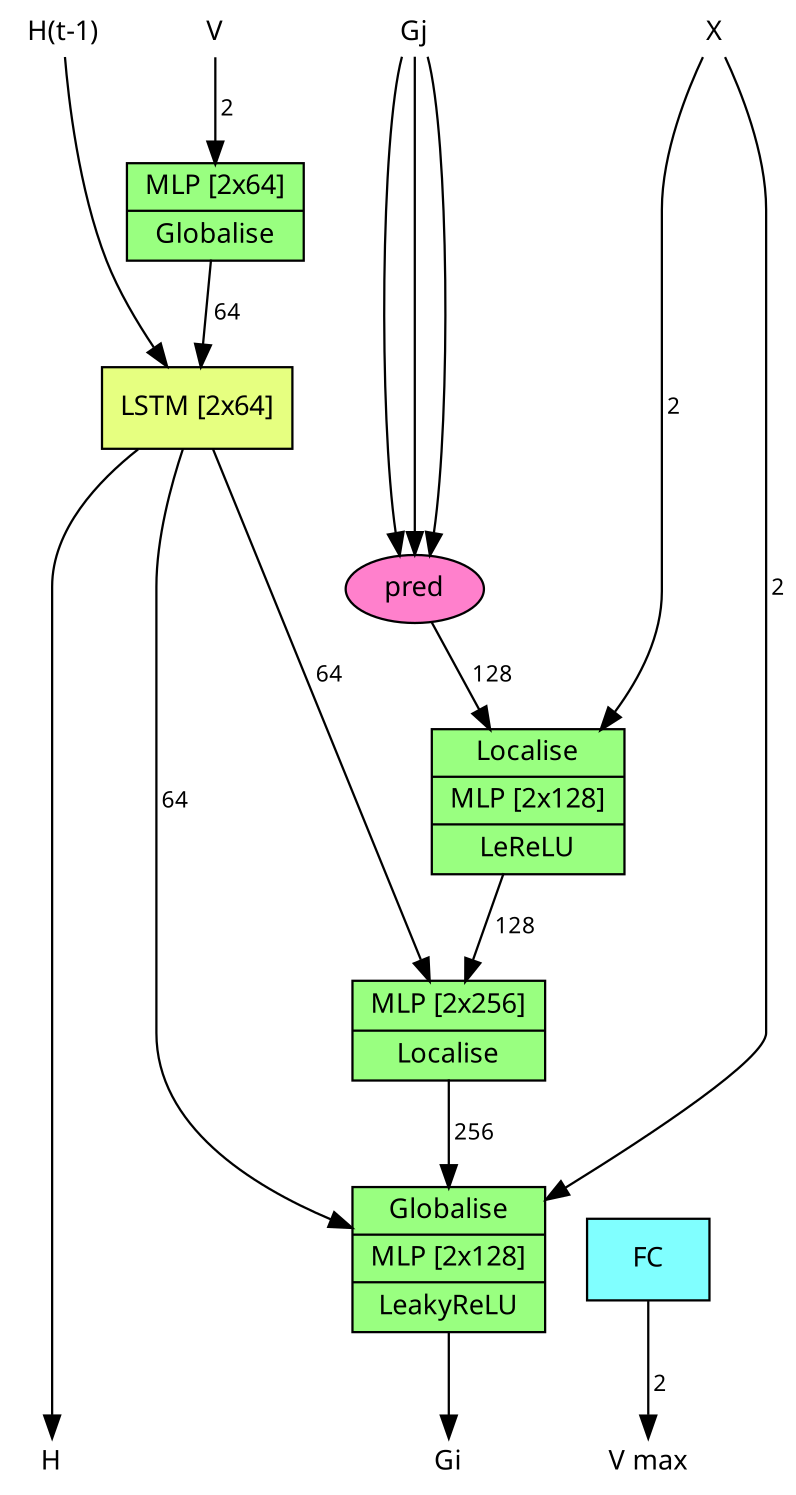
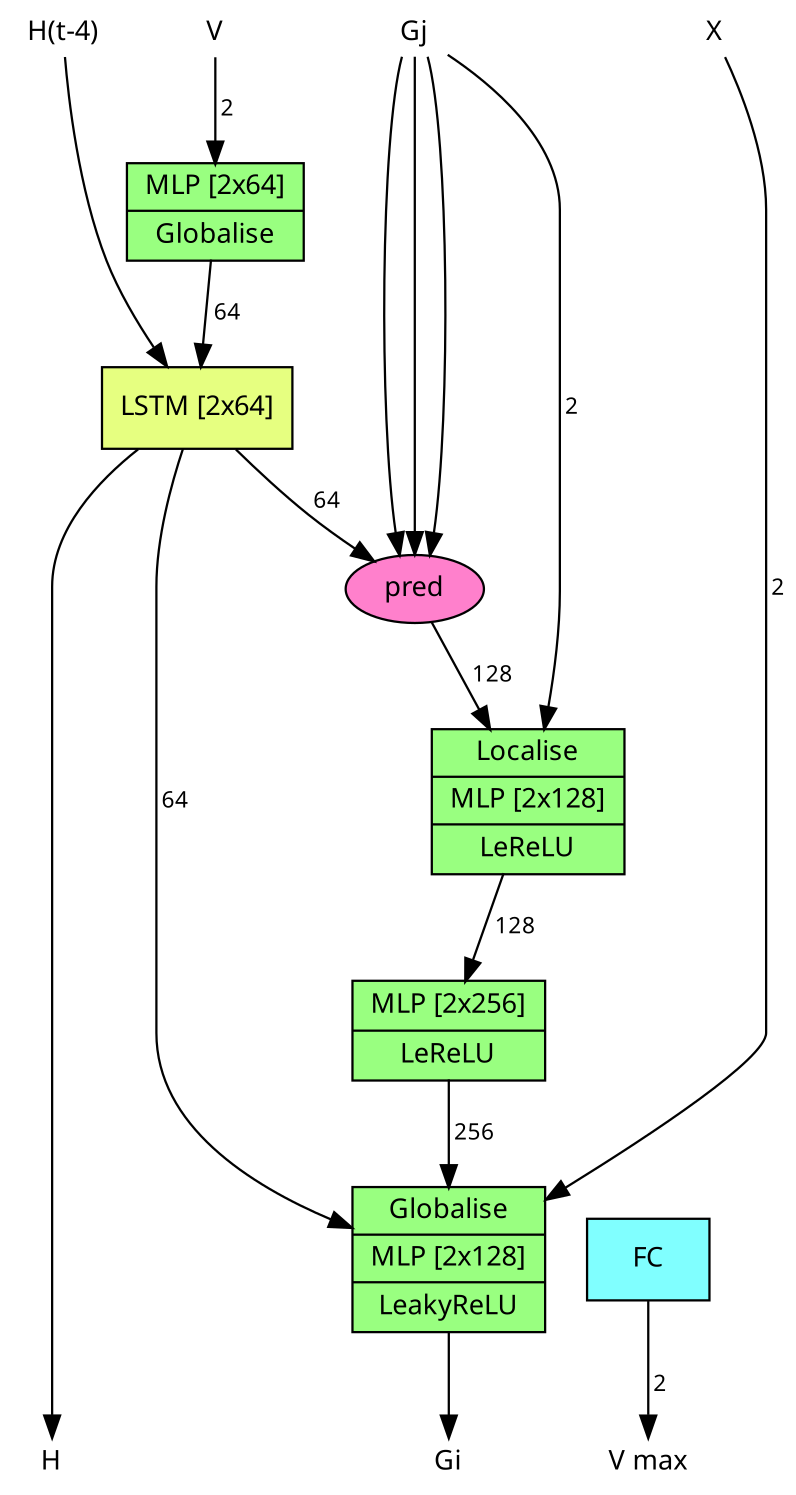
(63, 33) -> (63, 33)
(662, 387) -> (560, 359)
(317, 704) -> (293, 502)
(449, 1054) -> (449, 1054)
